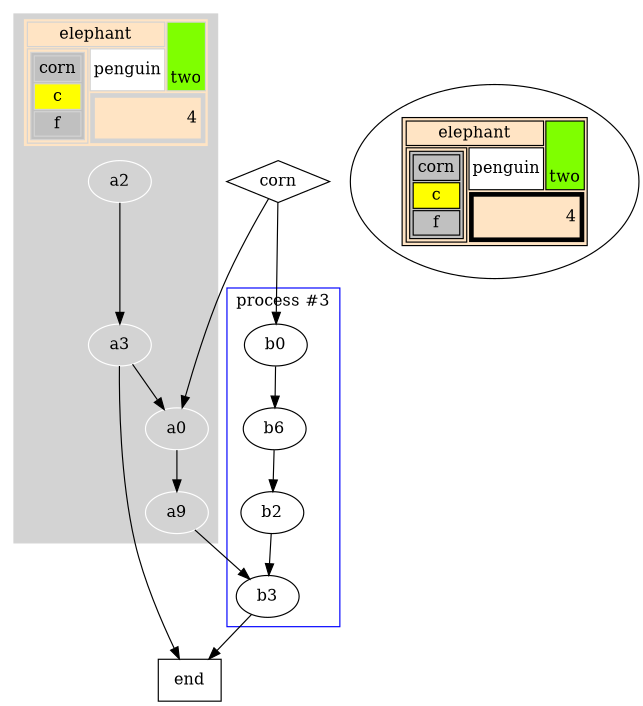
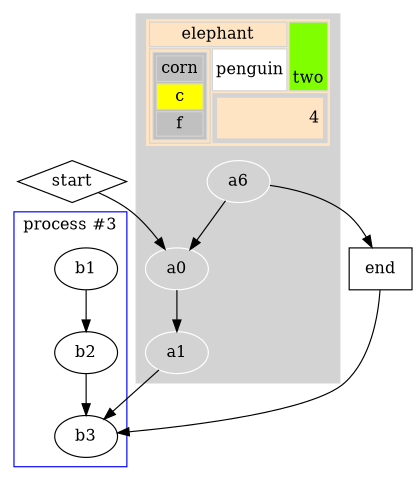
(120, 182) -> none
(278, 182) -> (72, 182)
(495, 182) -> none
(120, 345) -> (239, 182)
(276, 345) -> none
(275, 429) -> (86, 269)
(177, 513) -> (177, 353)
(233, 634) -> (289, 406)
